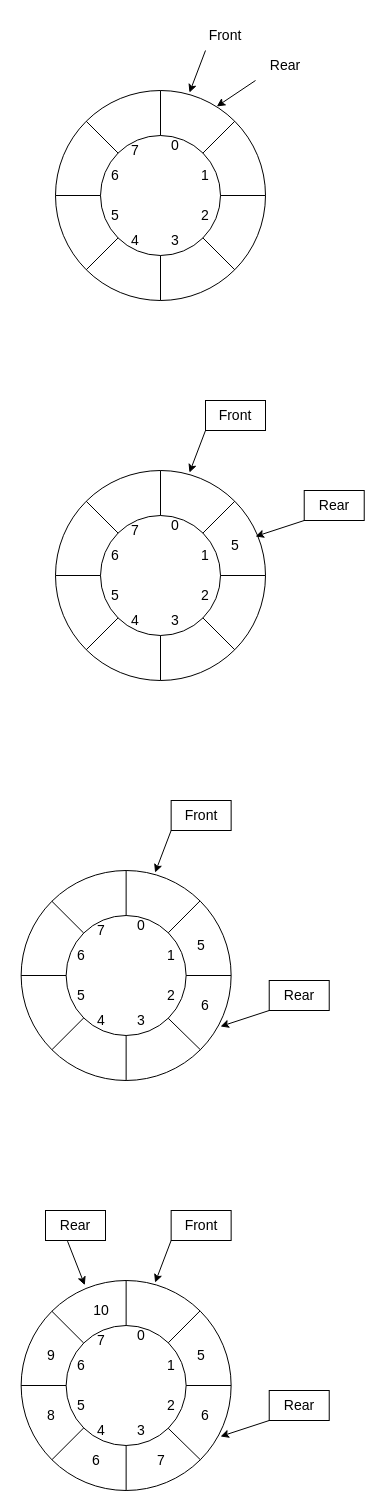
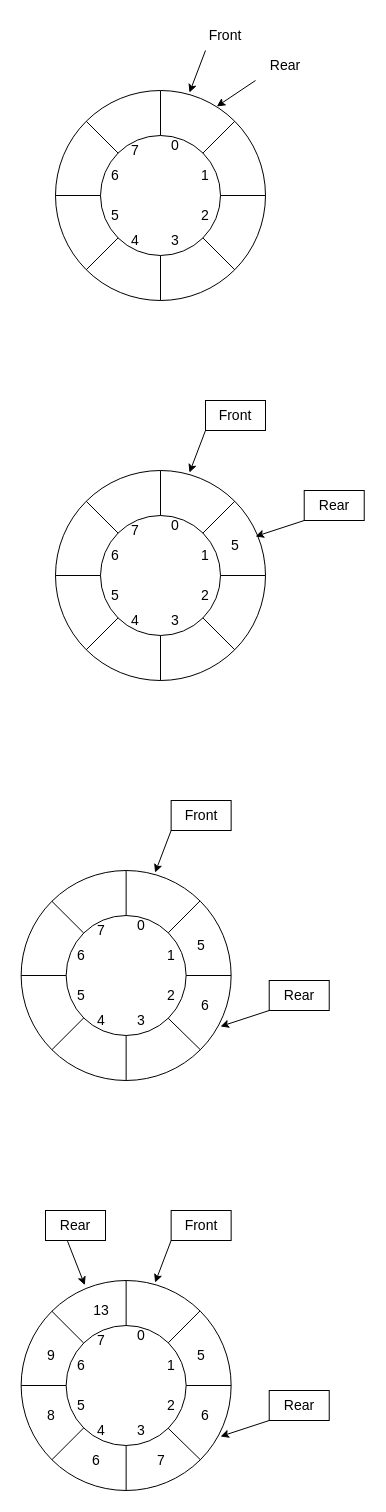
(102, 1311) -> (102, 1311)
